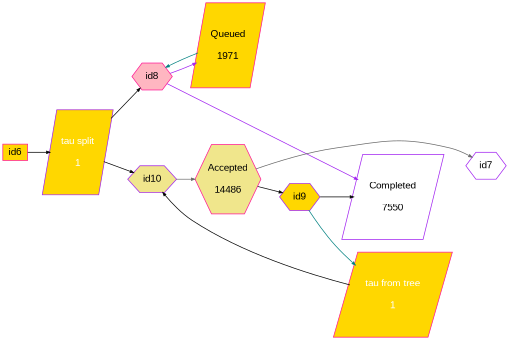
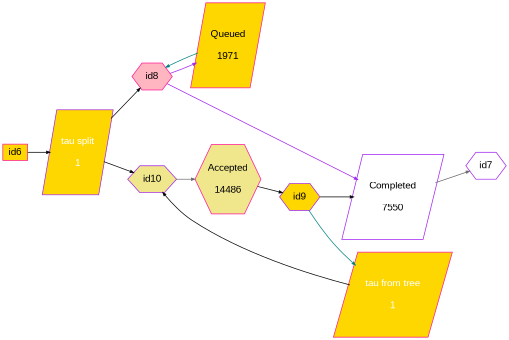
(362, 144) -> (451, 177)
